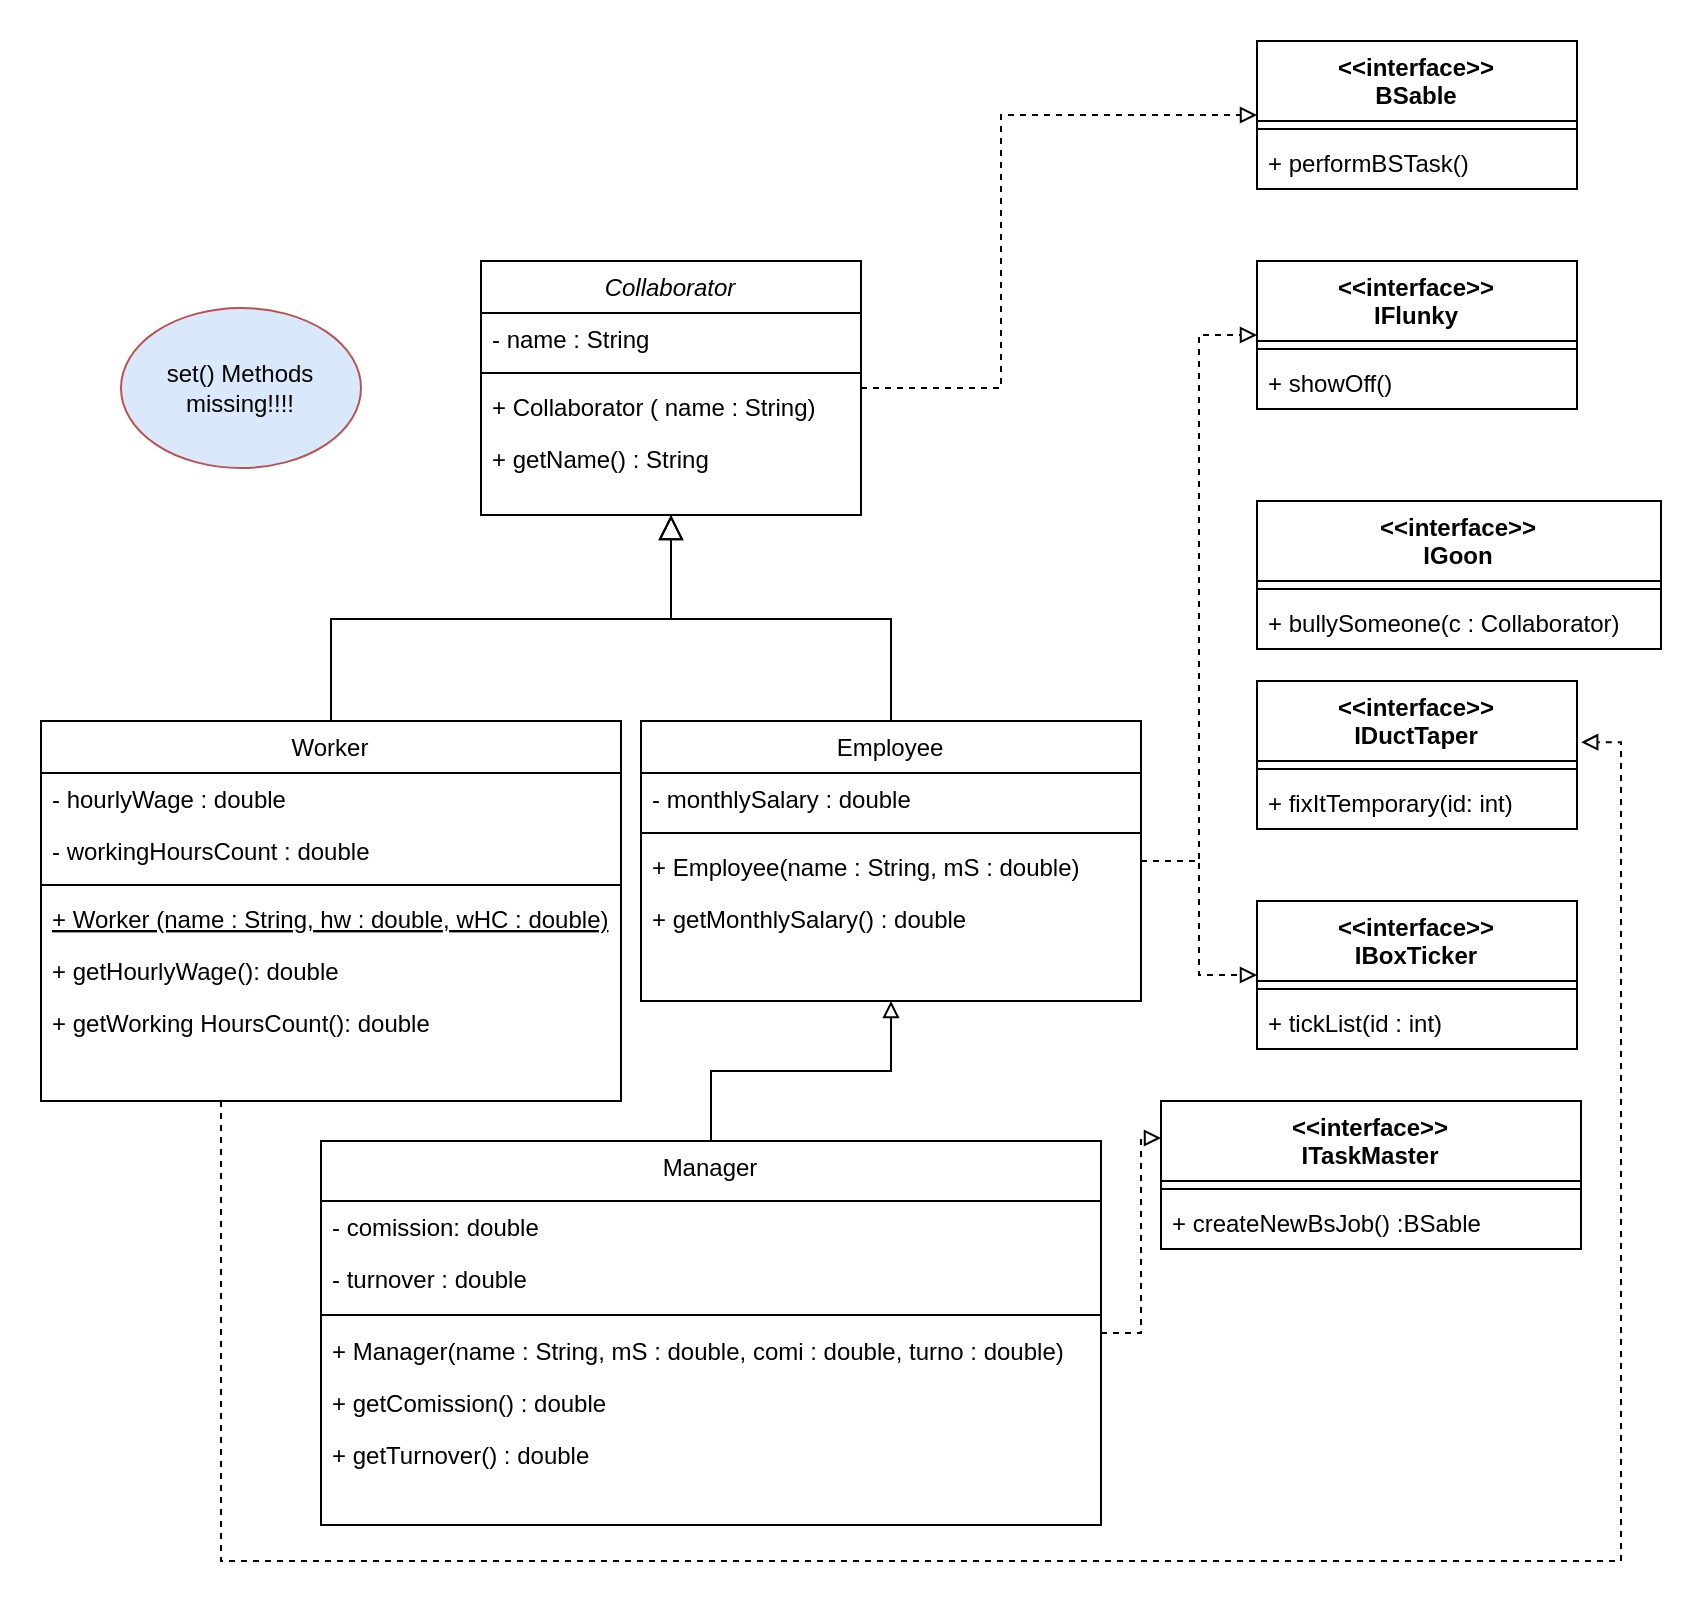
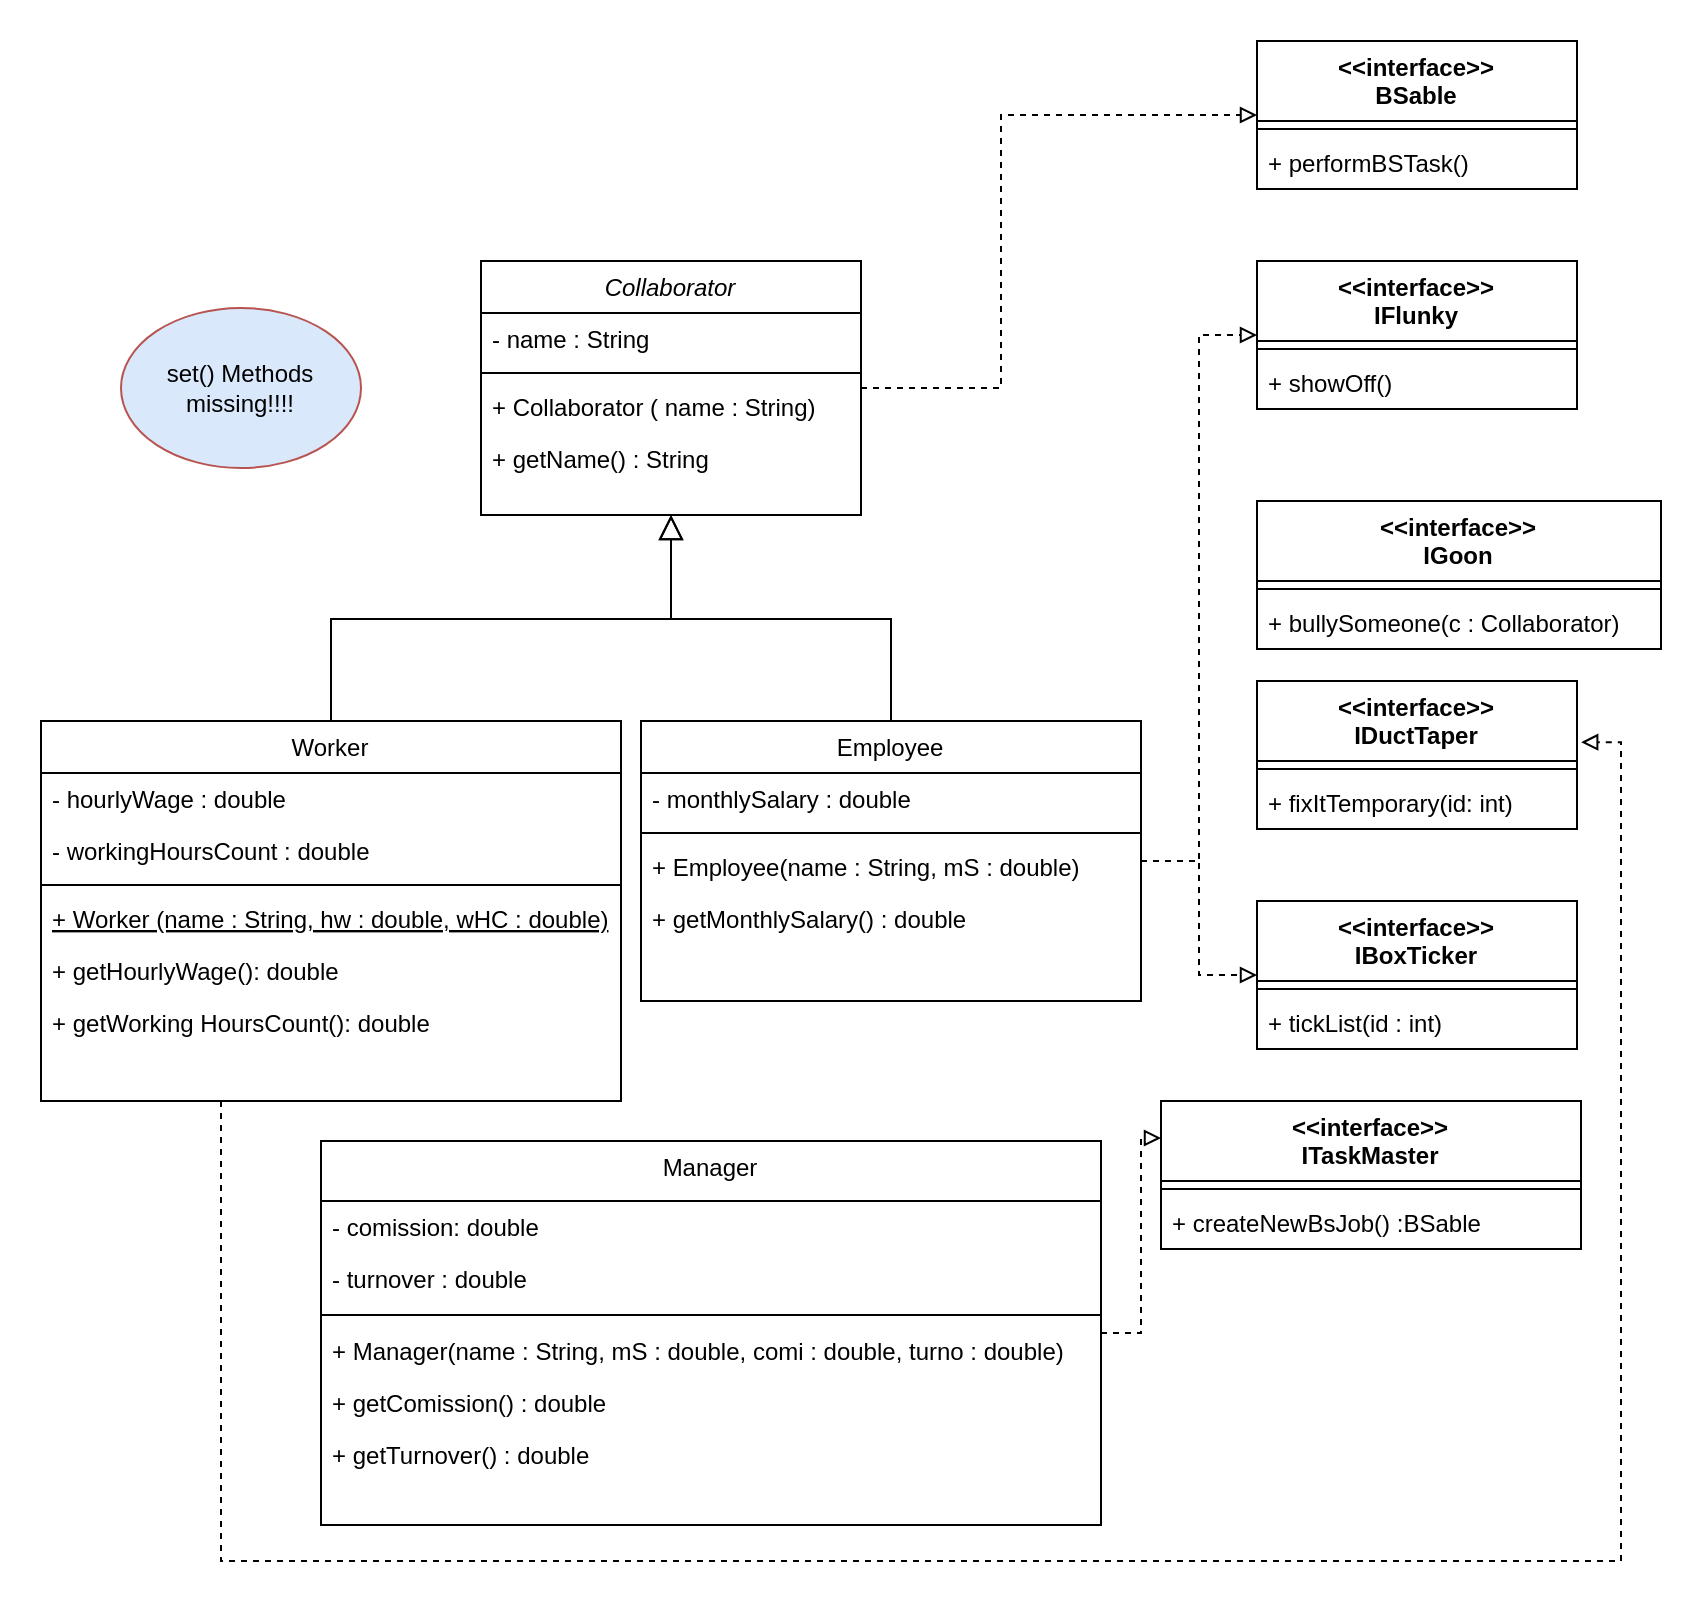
(792, 1071) -> none
